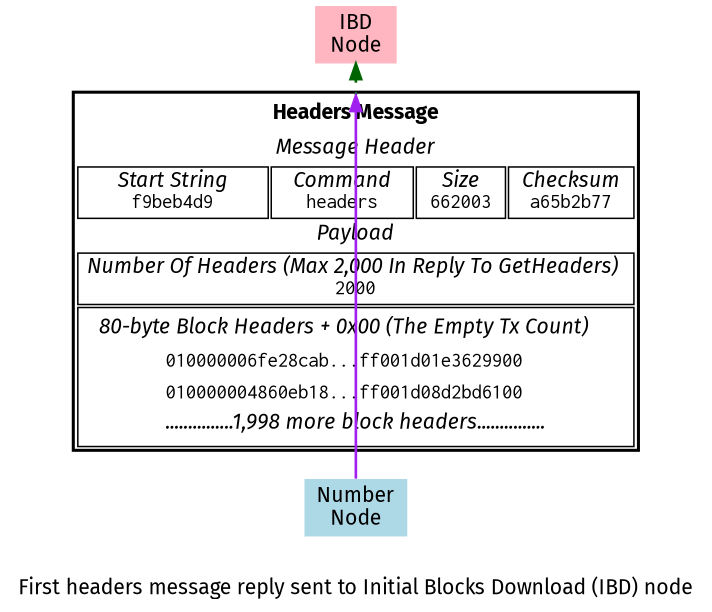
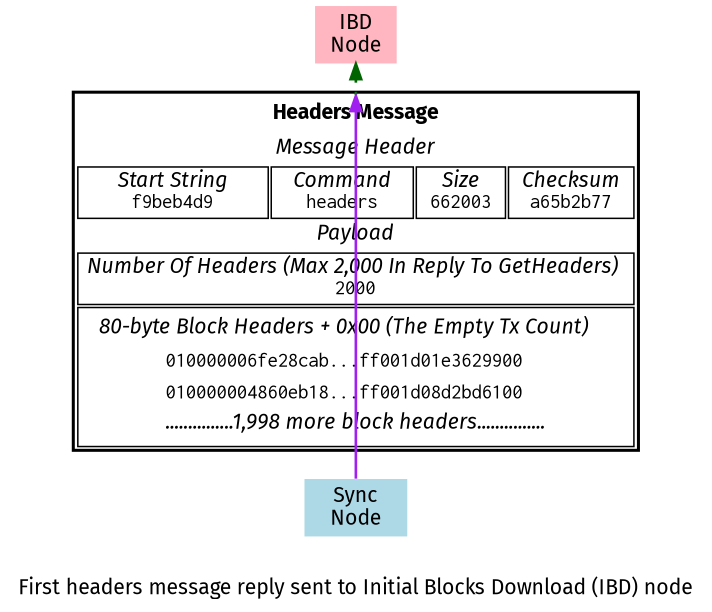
(356, 508) -> (356, 508)
